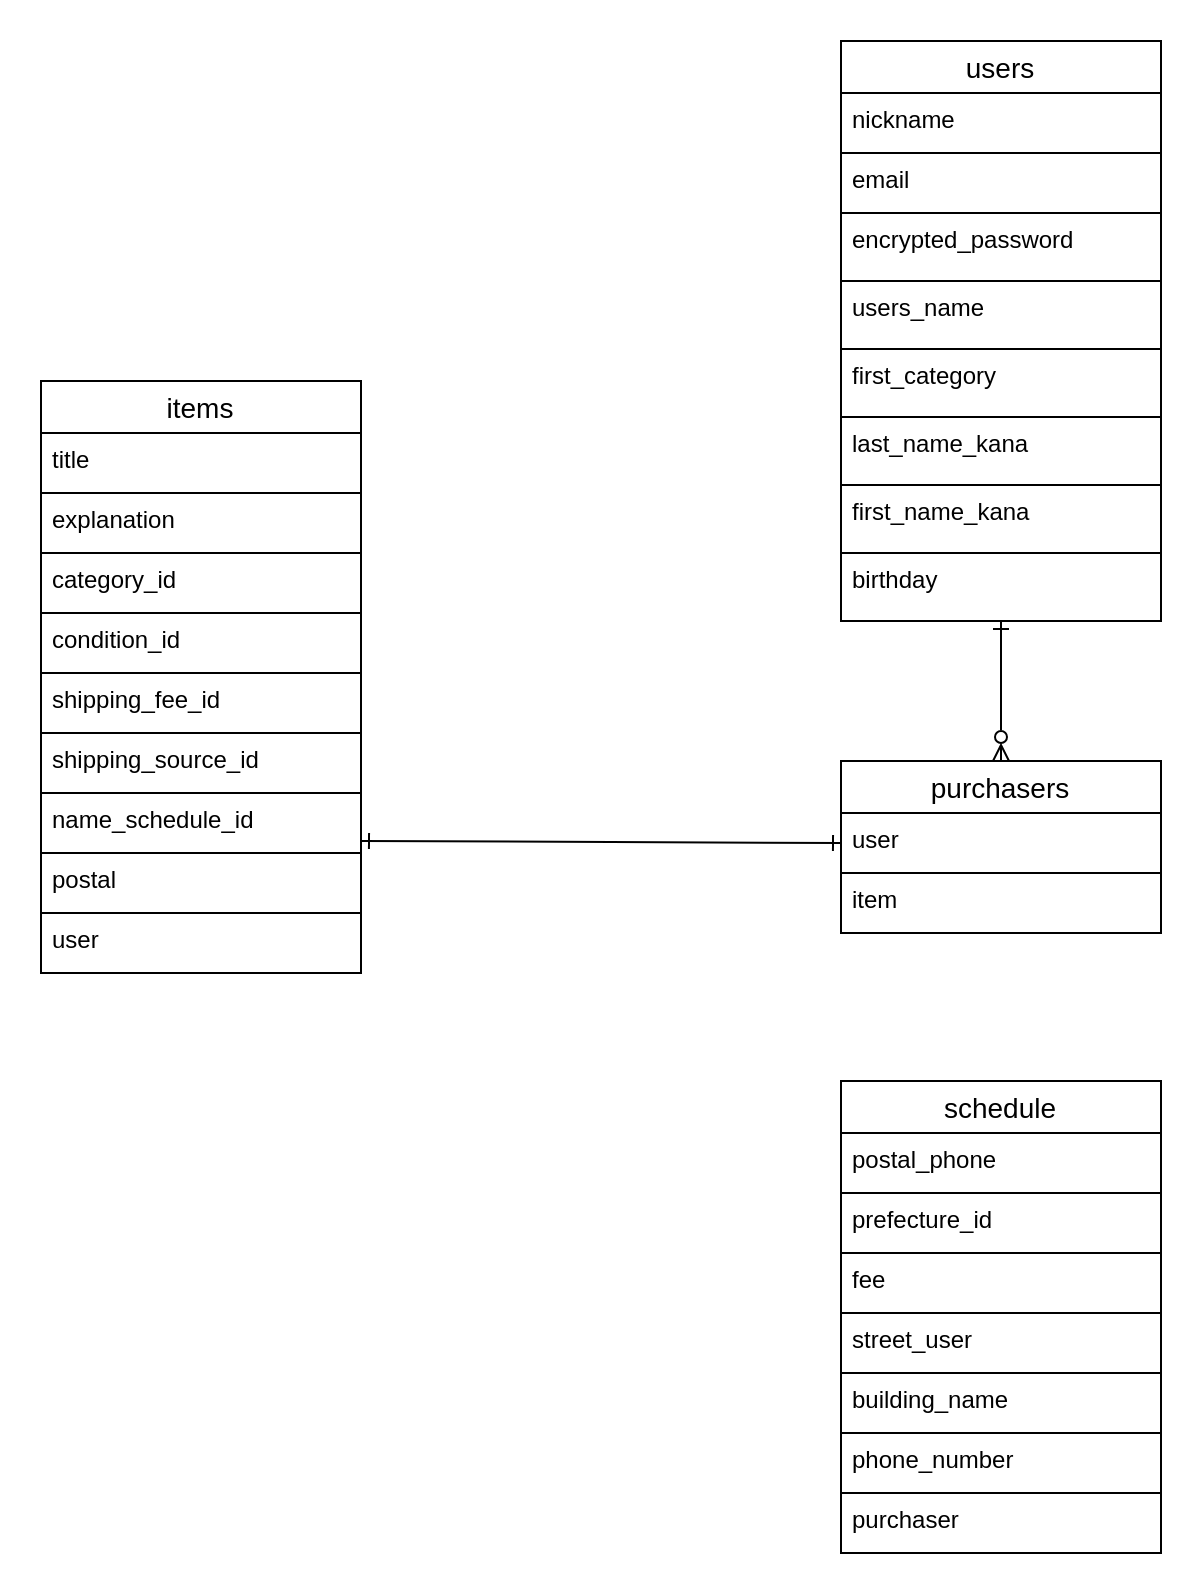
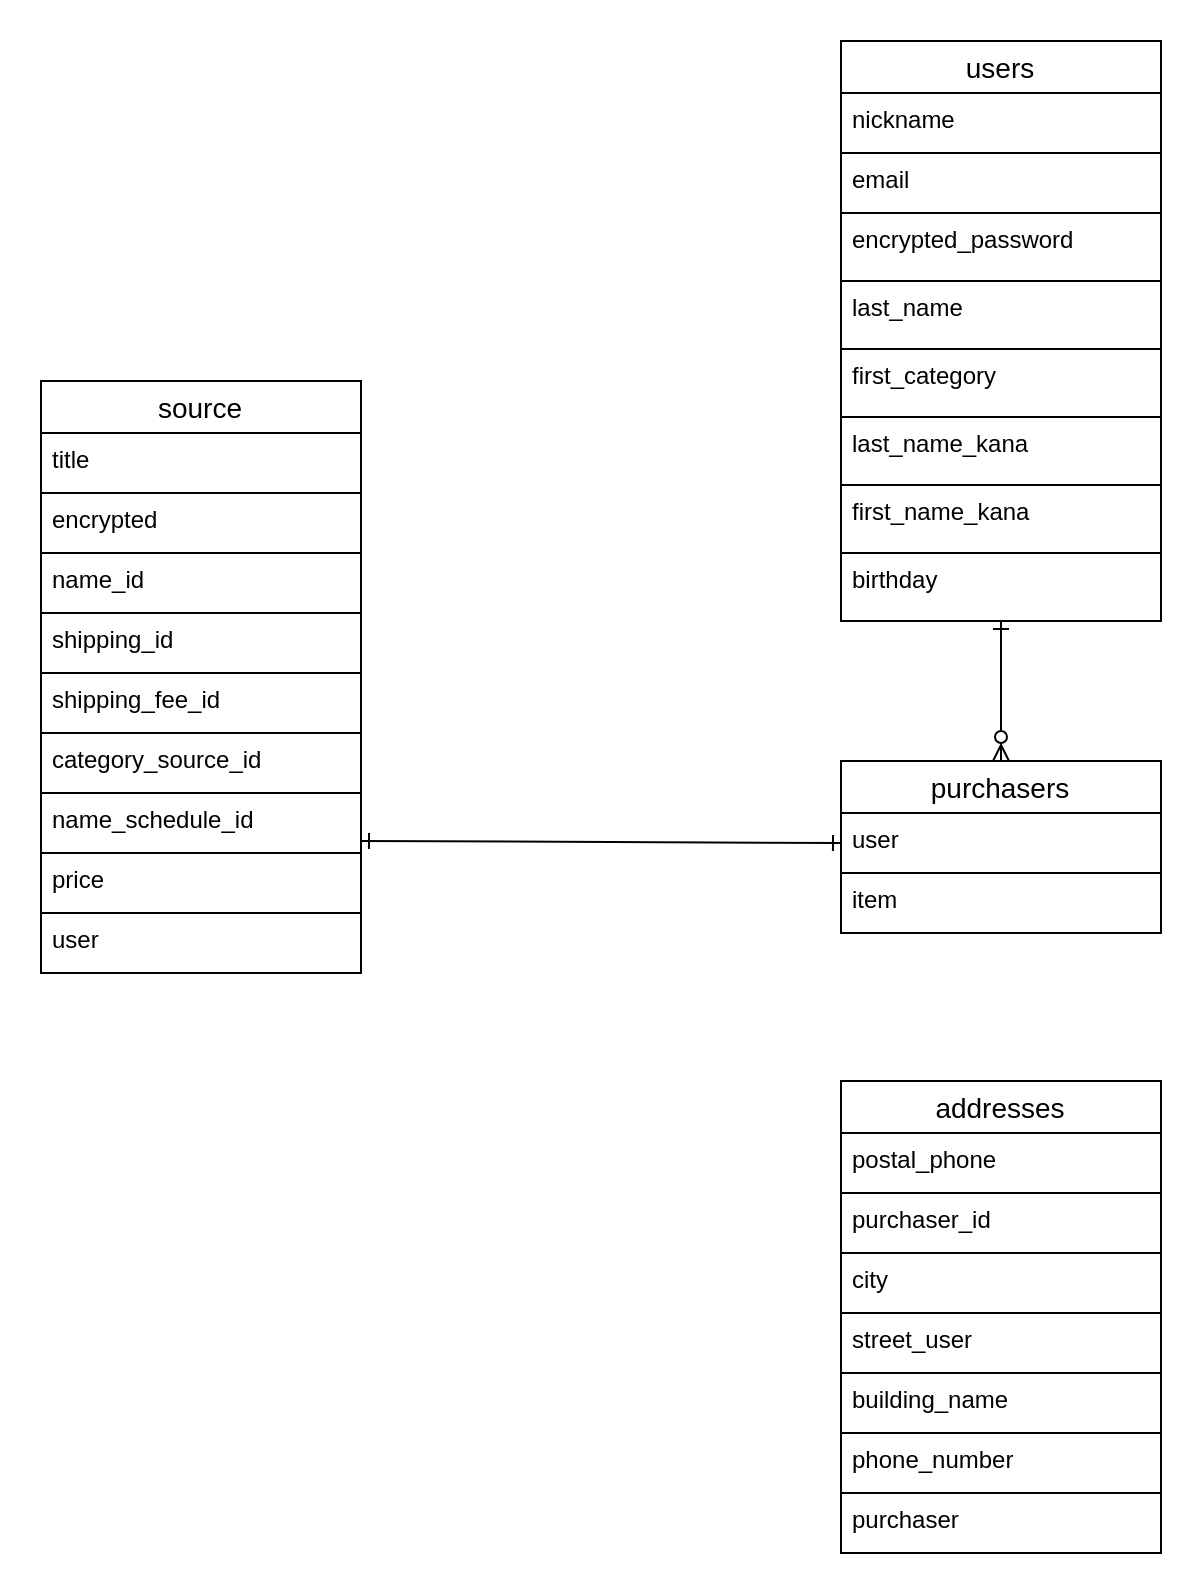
(919, 308) -> (909, 308)
(200, 409) -> (200, 409)
(120, 520) -> (112, 520)
(123, 580) -> (96, 580)
(123, 640) -> (117, 640)
(164, 760) -> (170, 760)
(89, 880) -> (82, 880)
(1000, 1109) -> (1000, 1109)
(936, 1220) -> (930, 1220)
(872, 1280) -> (876, 1280)
